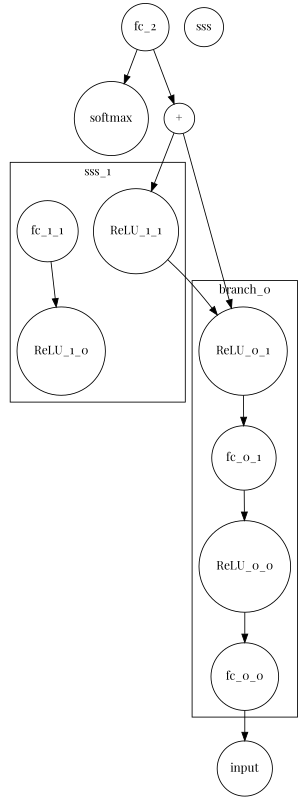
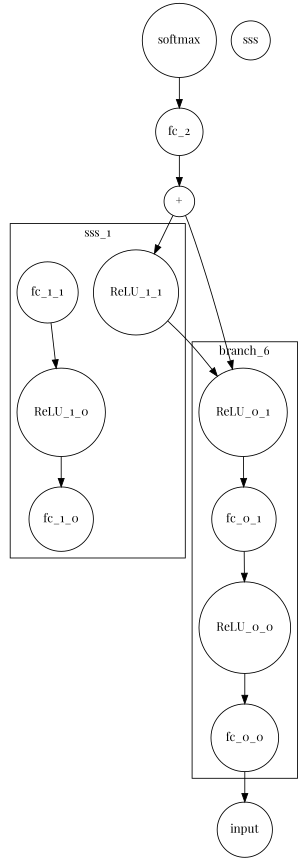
(132, 63) -> (179, 88)
(245, 290) -> (245, 352)
none -> (61, 519)
